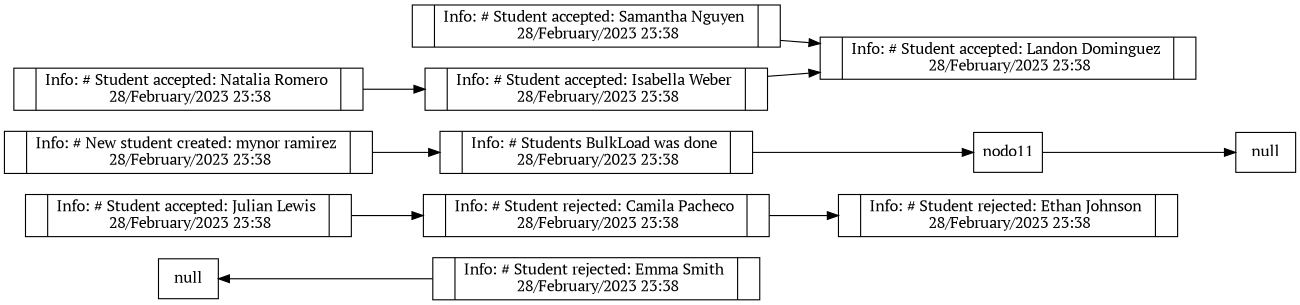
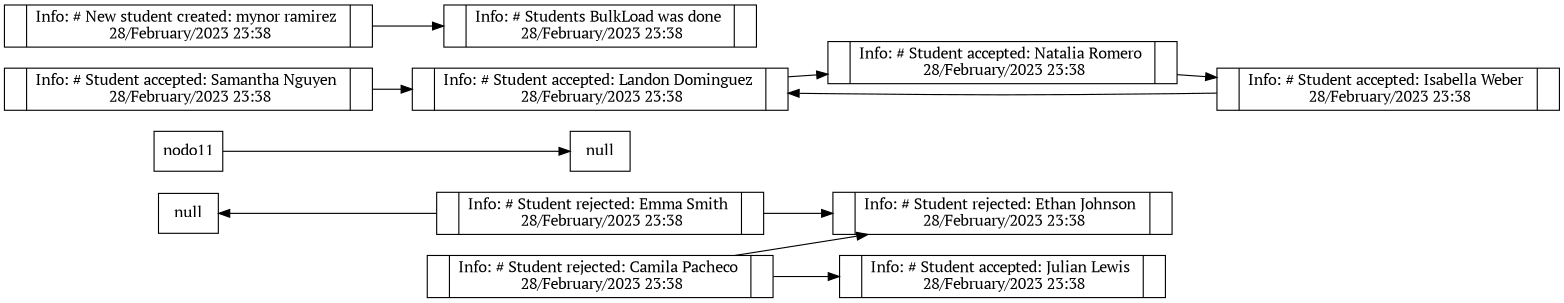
none -> (802, 76)
(858, 152) -> none
none -> (793, 213)
(382, 216) -> (801, 277)
